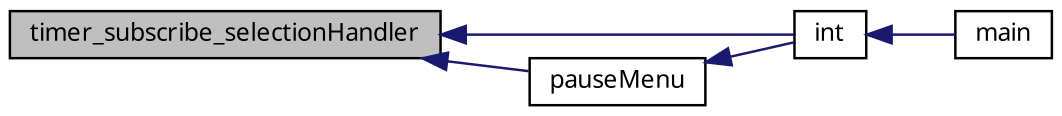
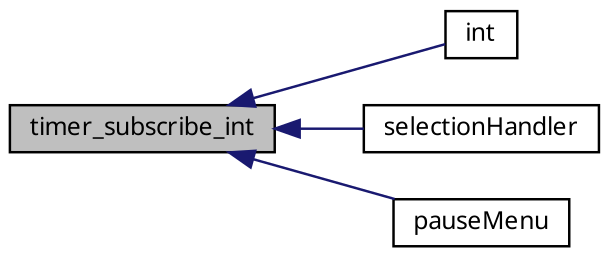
(225, 35) -> (142, 129)
(1004, 35) -> none
(762, 50) -> none
none -> (481, 129)
